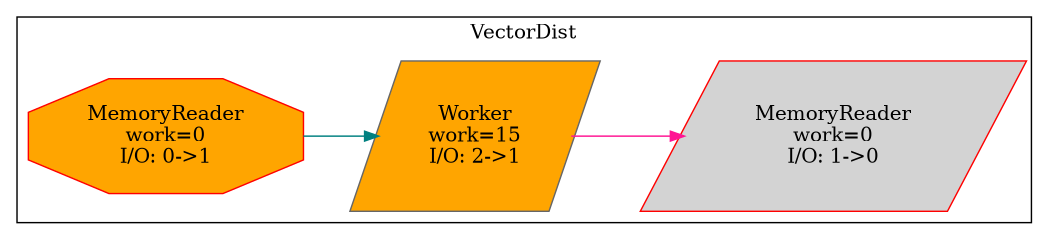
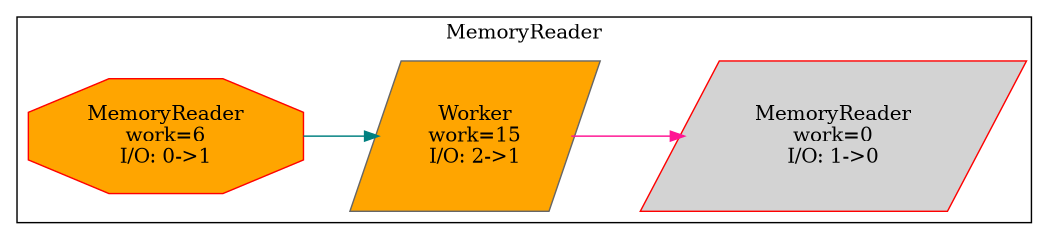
(524, 33) -> (524, 33)
(166, 136) -> (166, 136)
